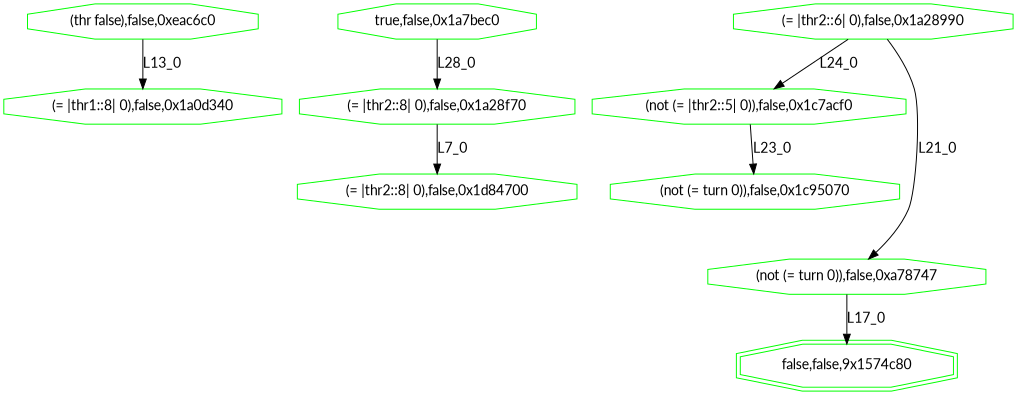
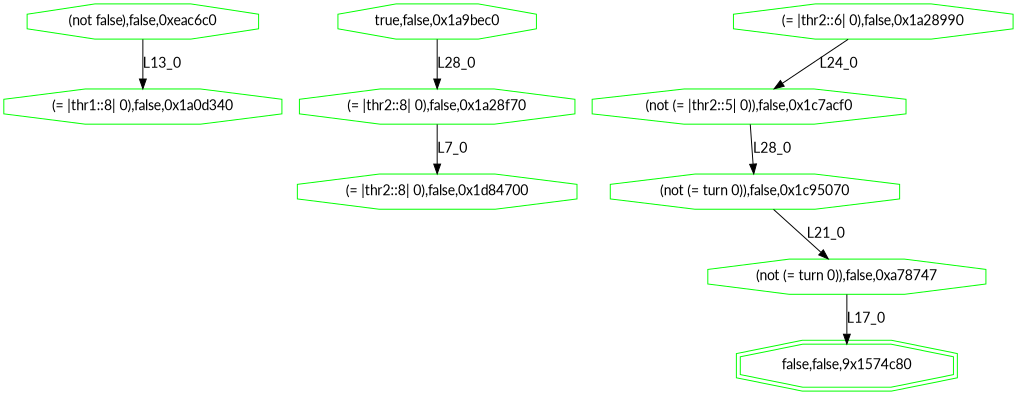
(143, 22) -> (143, 22)
(437, 22) -> (437, 22)
(917, 148) -> (797, 231)
(773, 149) -> (773, 149)
